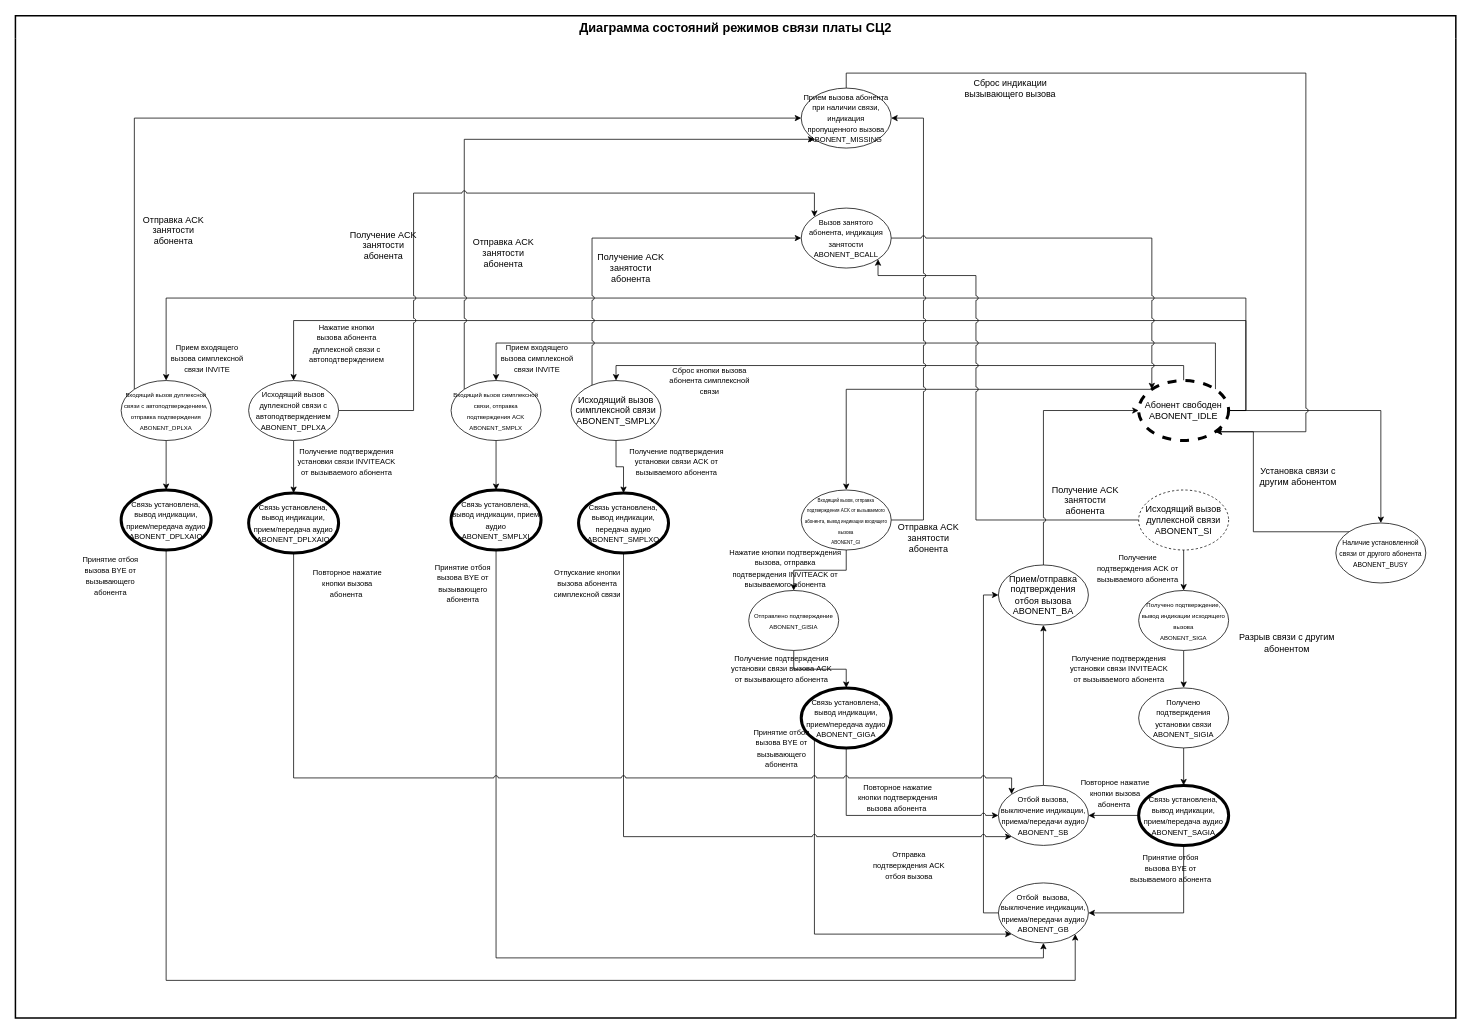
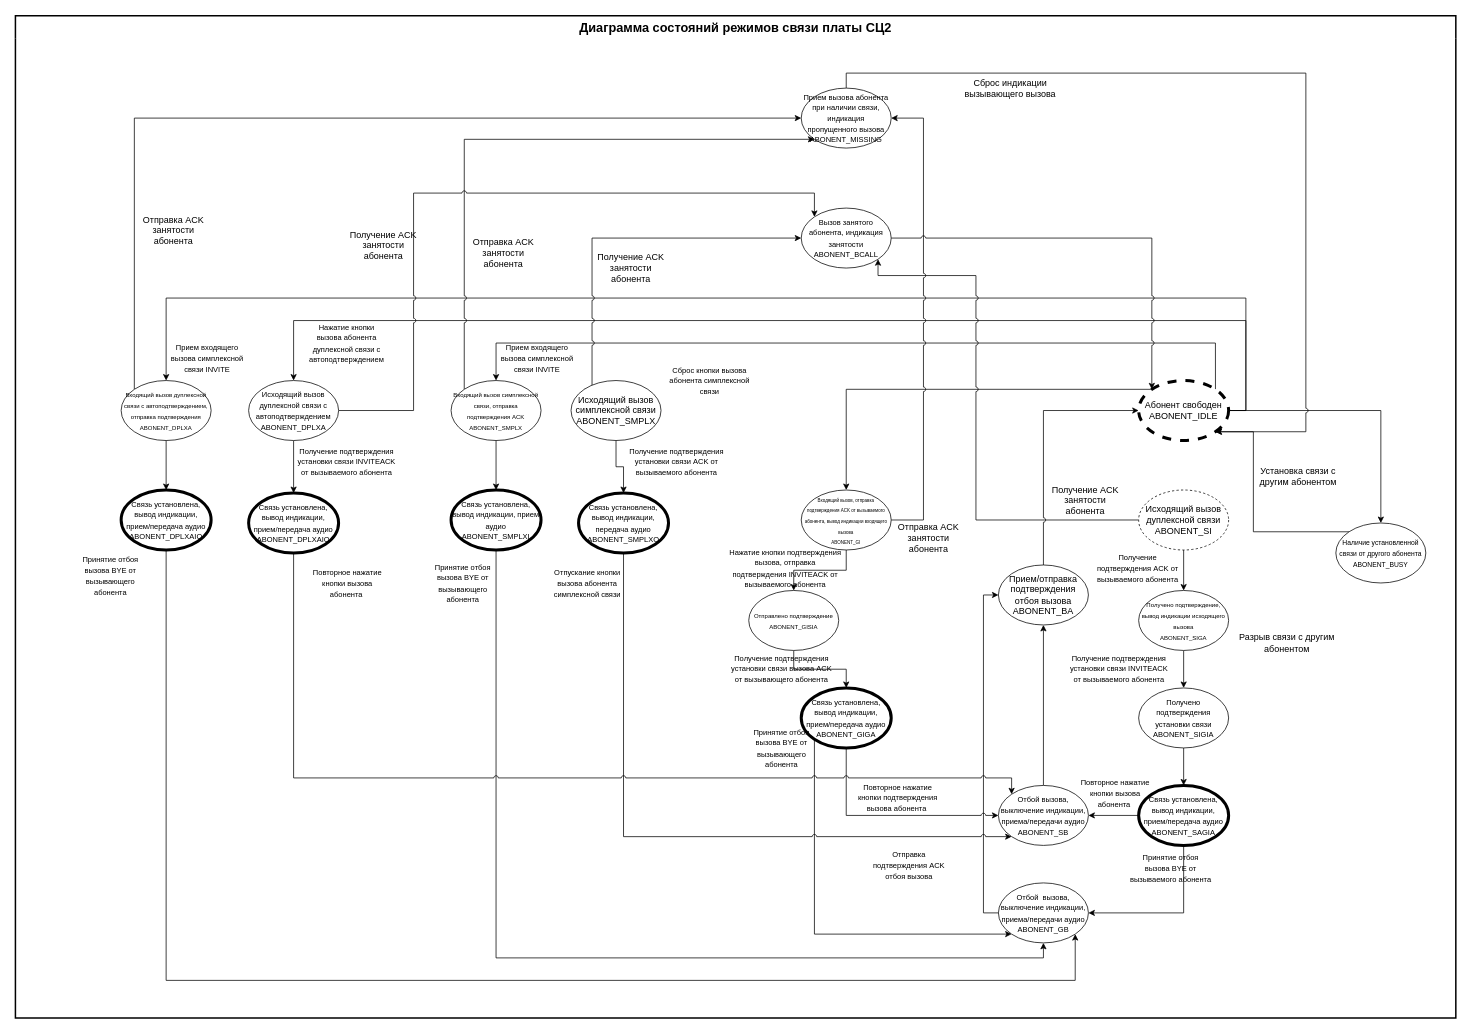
(903, 366) -> none
